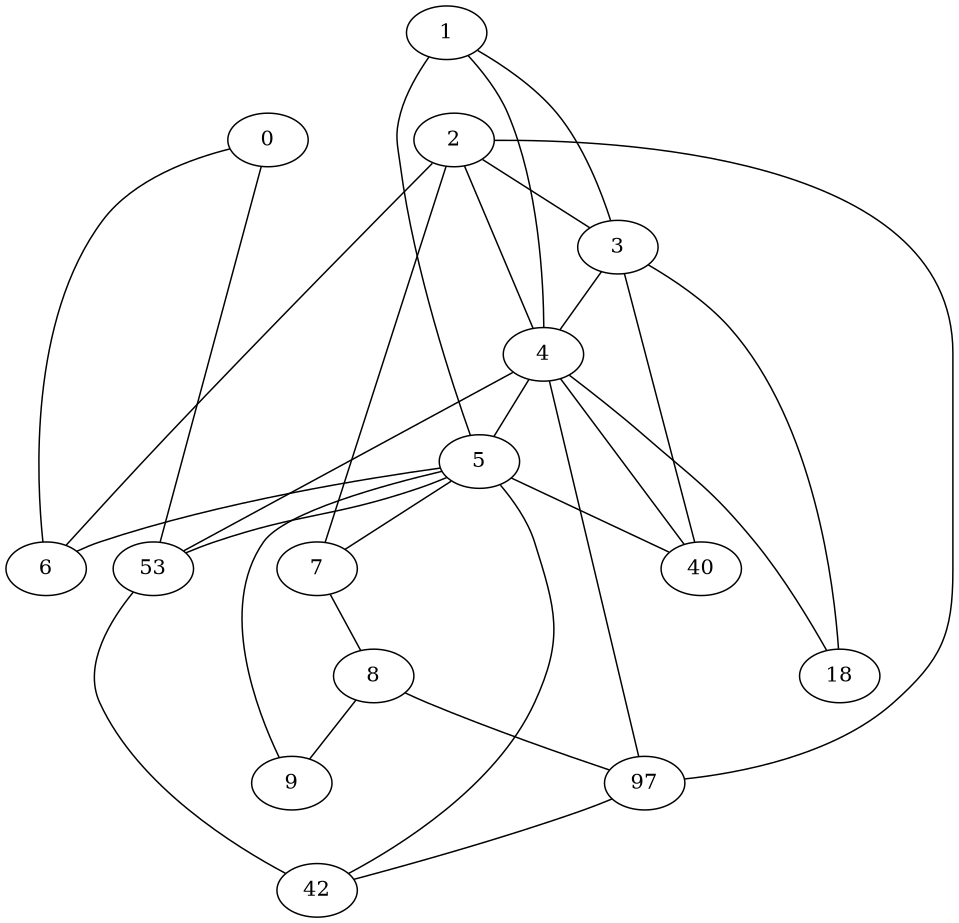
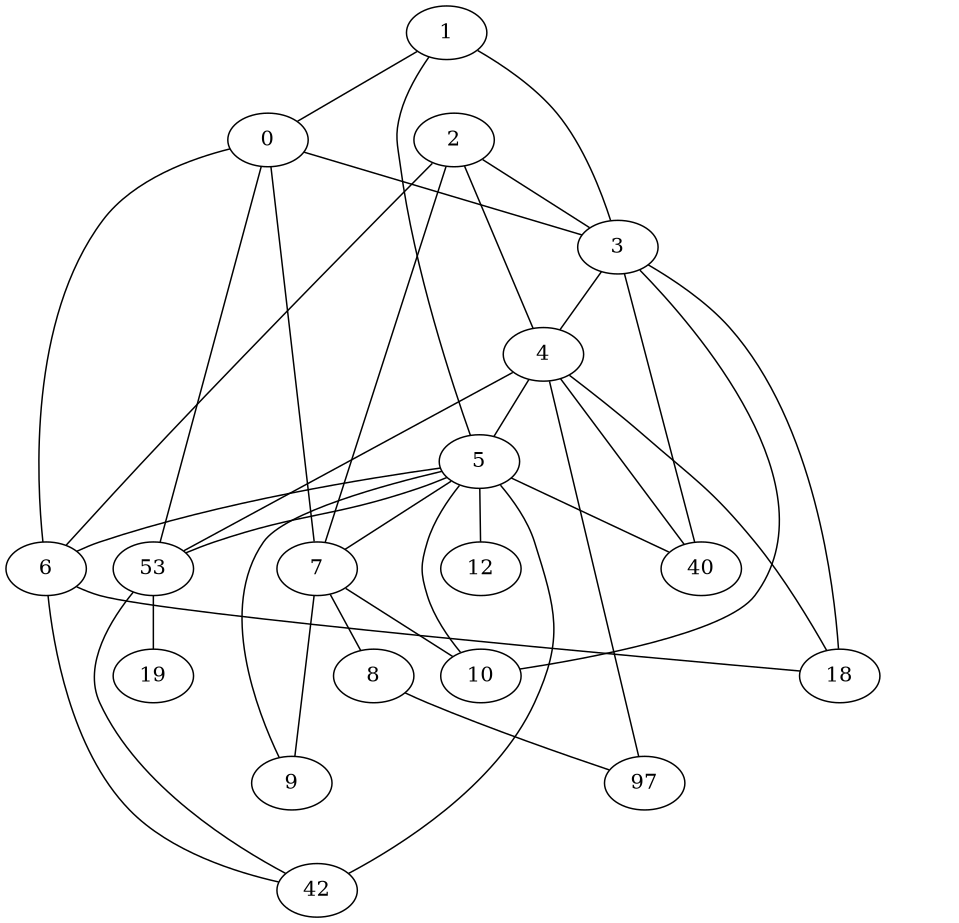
(528, 177) -> (357, 86)
none -> (450, 196)
none -> (293, 354)
(953, 373) -> none
none -> (481, 569)
none -> (473, 641)
none -> (153, 676)
none -> (481, 676)
(333, 730) -> (304, 676)
(484, 842) -> (109, 785)
